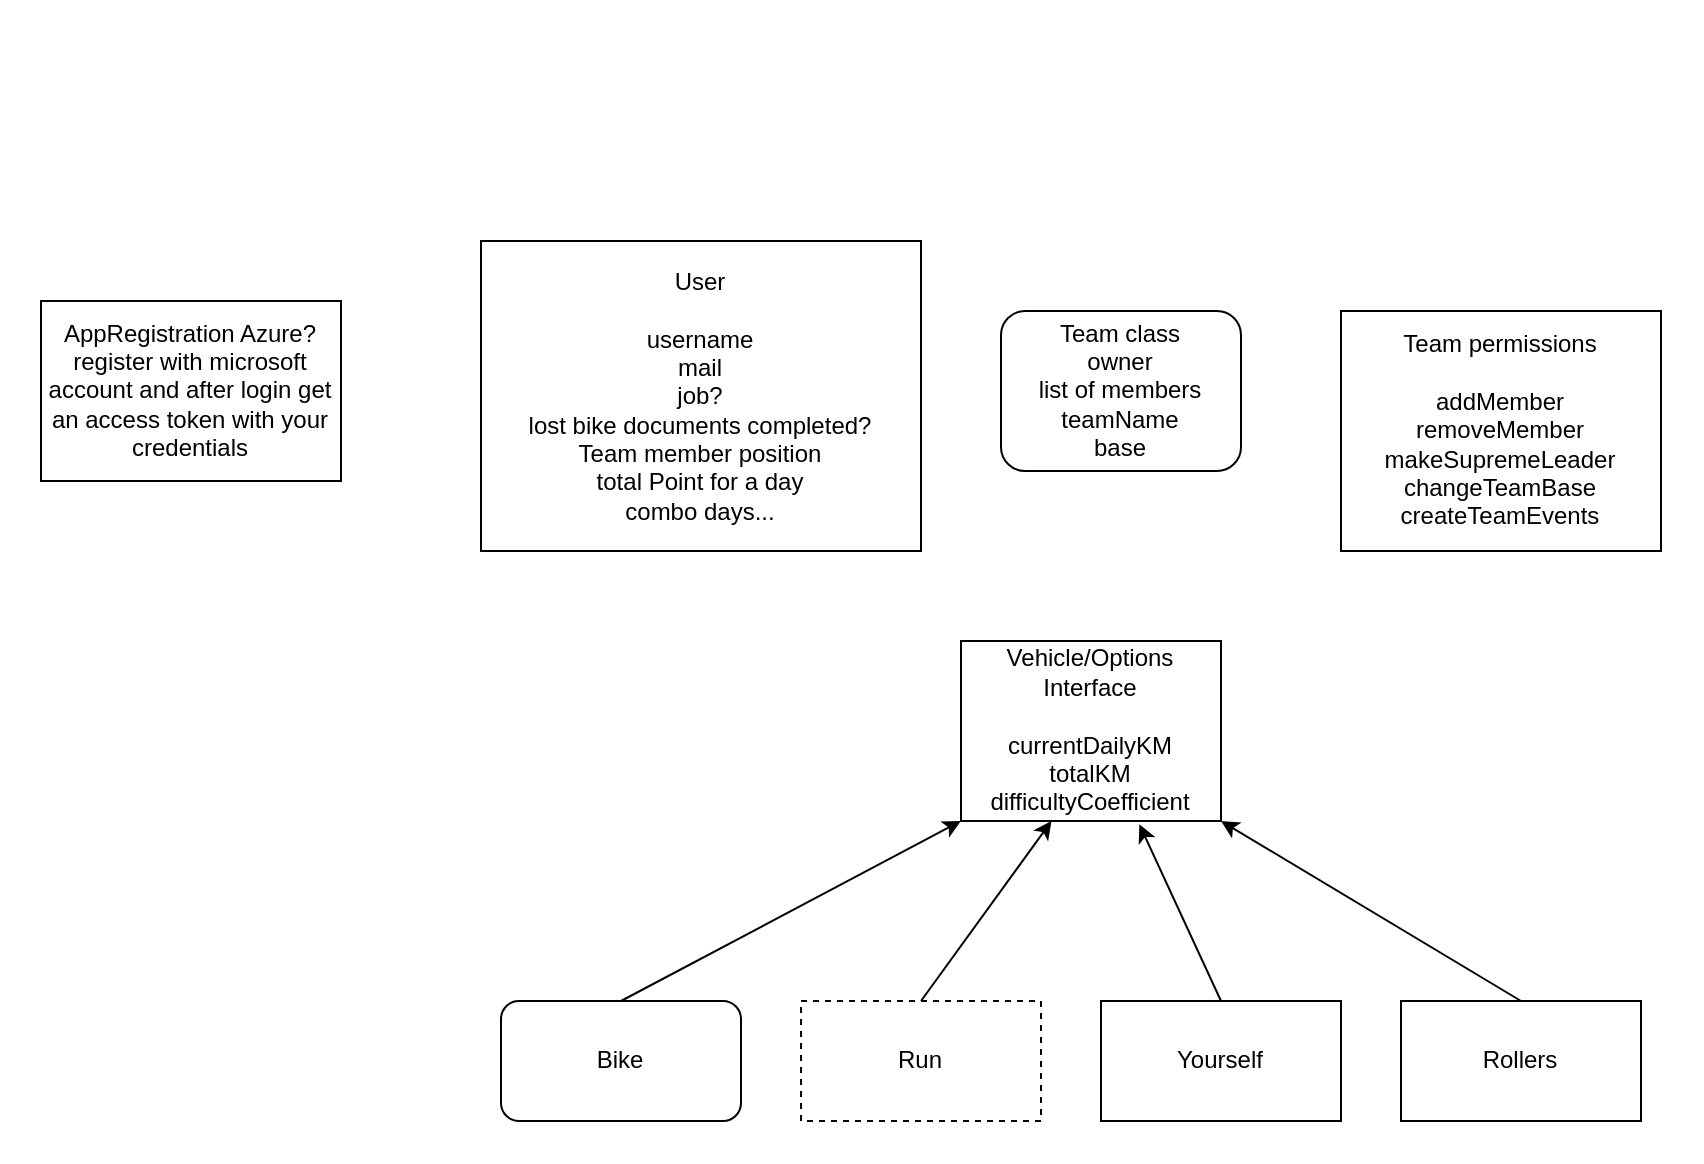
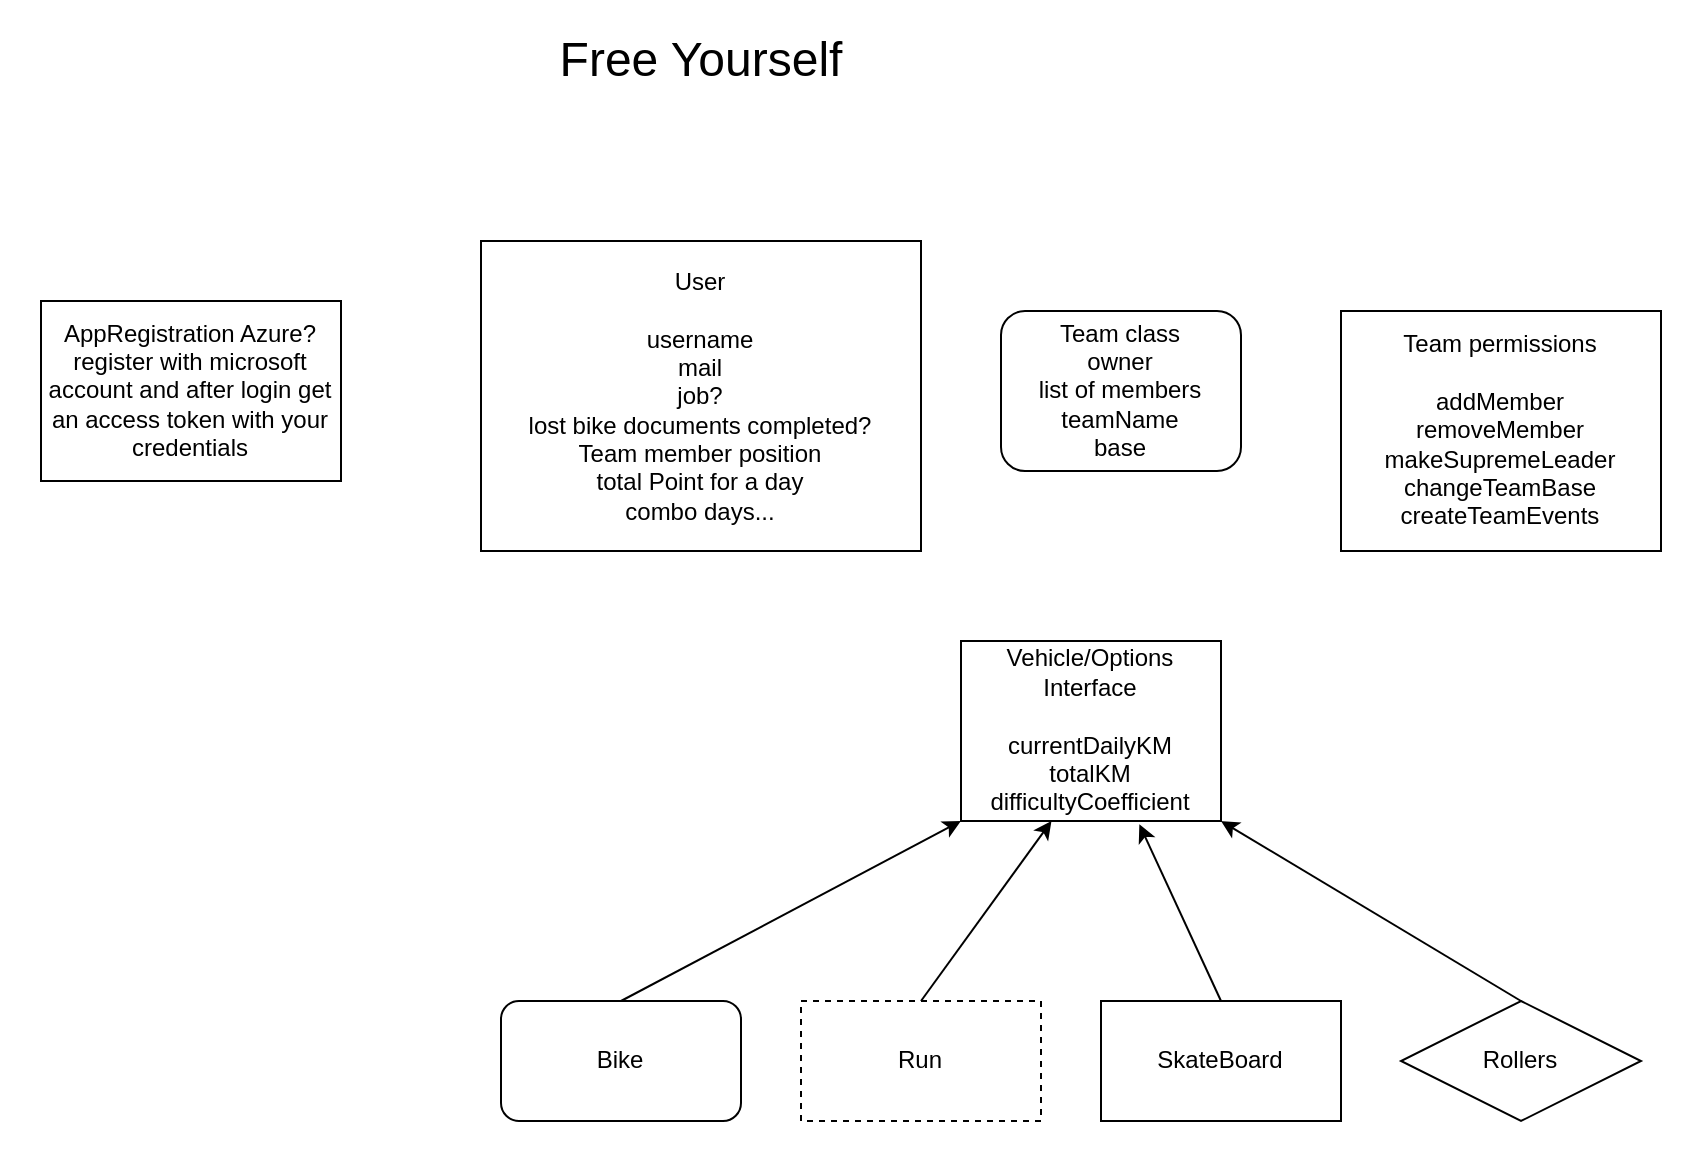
none -> (701, 61)
(1221, 1061) -> (1221, 1061)
(1521, 1061) -> (1521, 1061)
